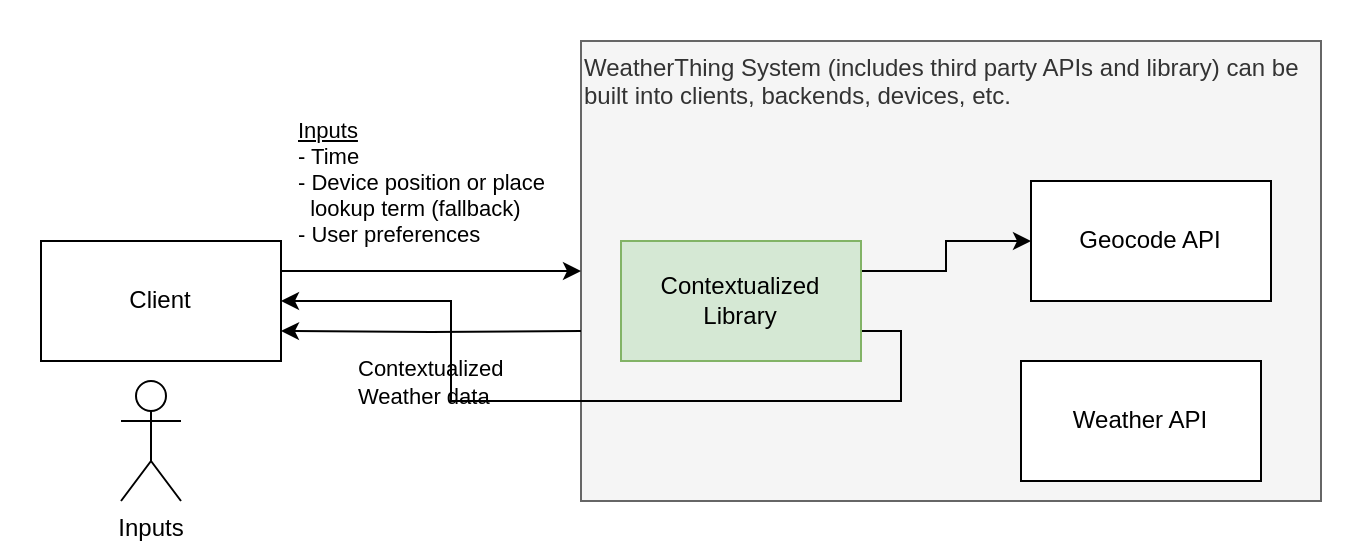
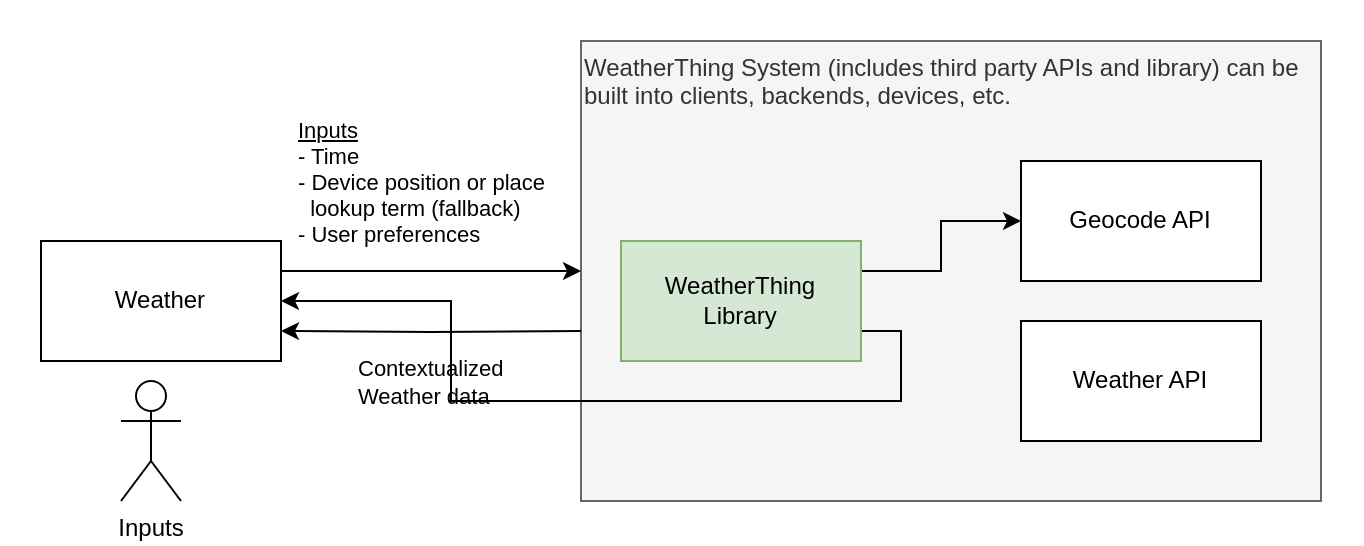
(1151, 241) -> (1141, 221)
(161, 301) -> (161, 301)
(741, 301) -> (741, 301)
(1141, 421) -> (1141, 381)
